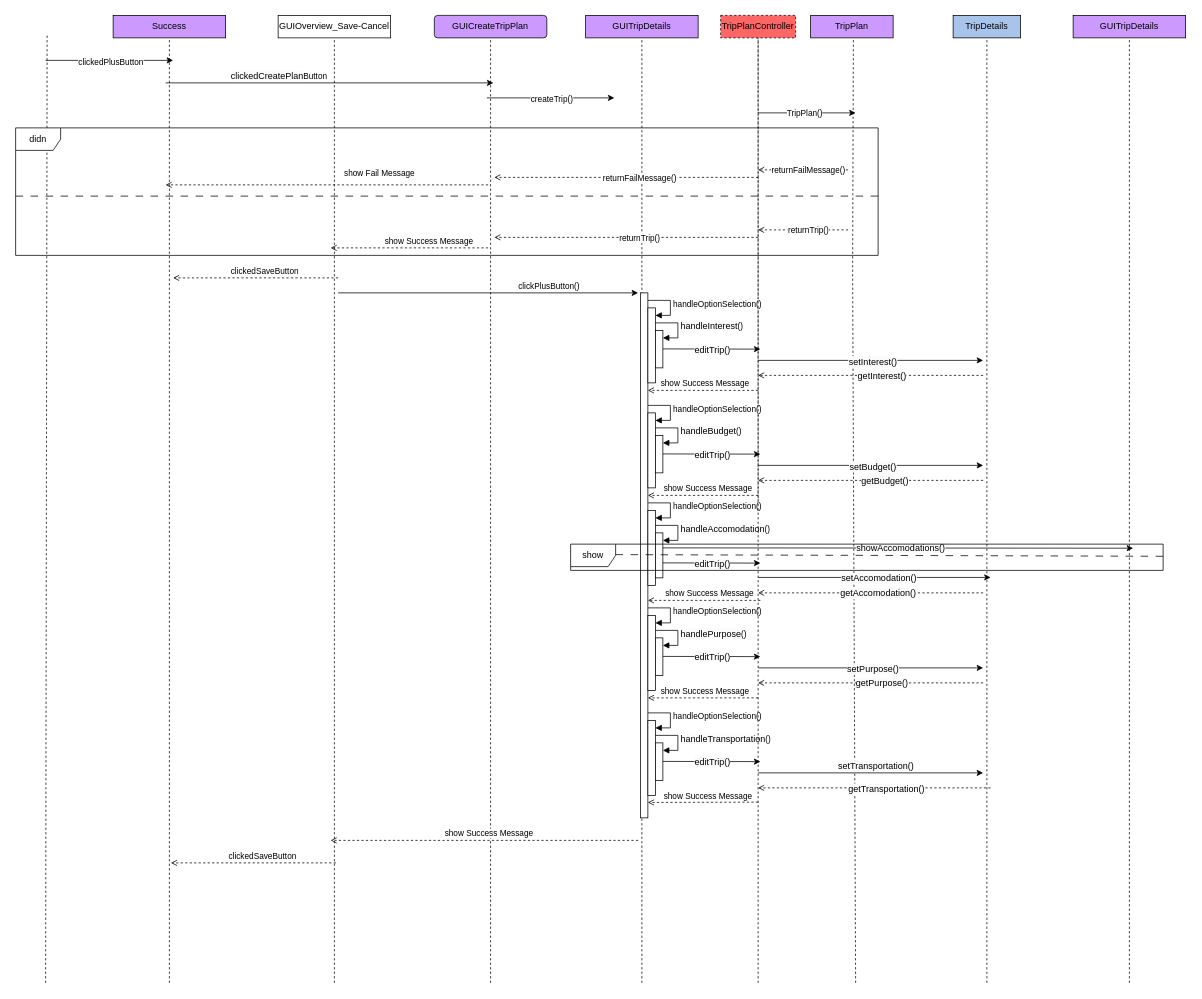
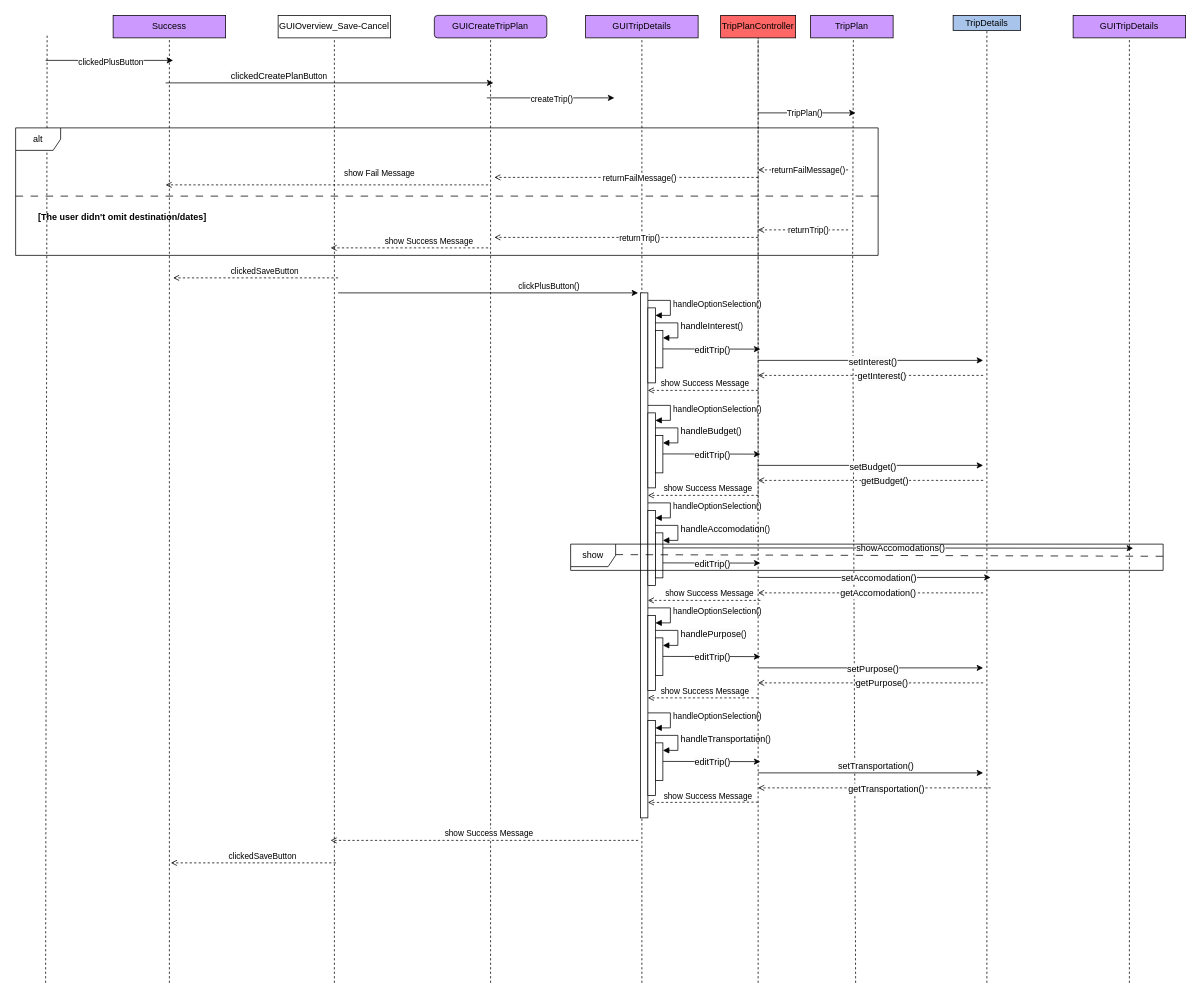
(758, 27) -> (758, 27)
(987, 27) -> (987, 23)
(38, 139) -> (38, 139)
none -> (122, 217)
